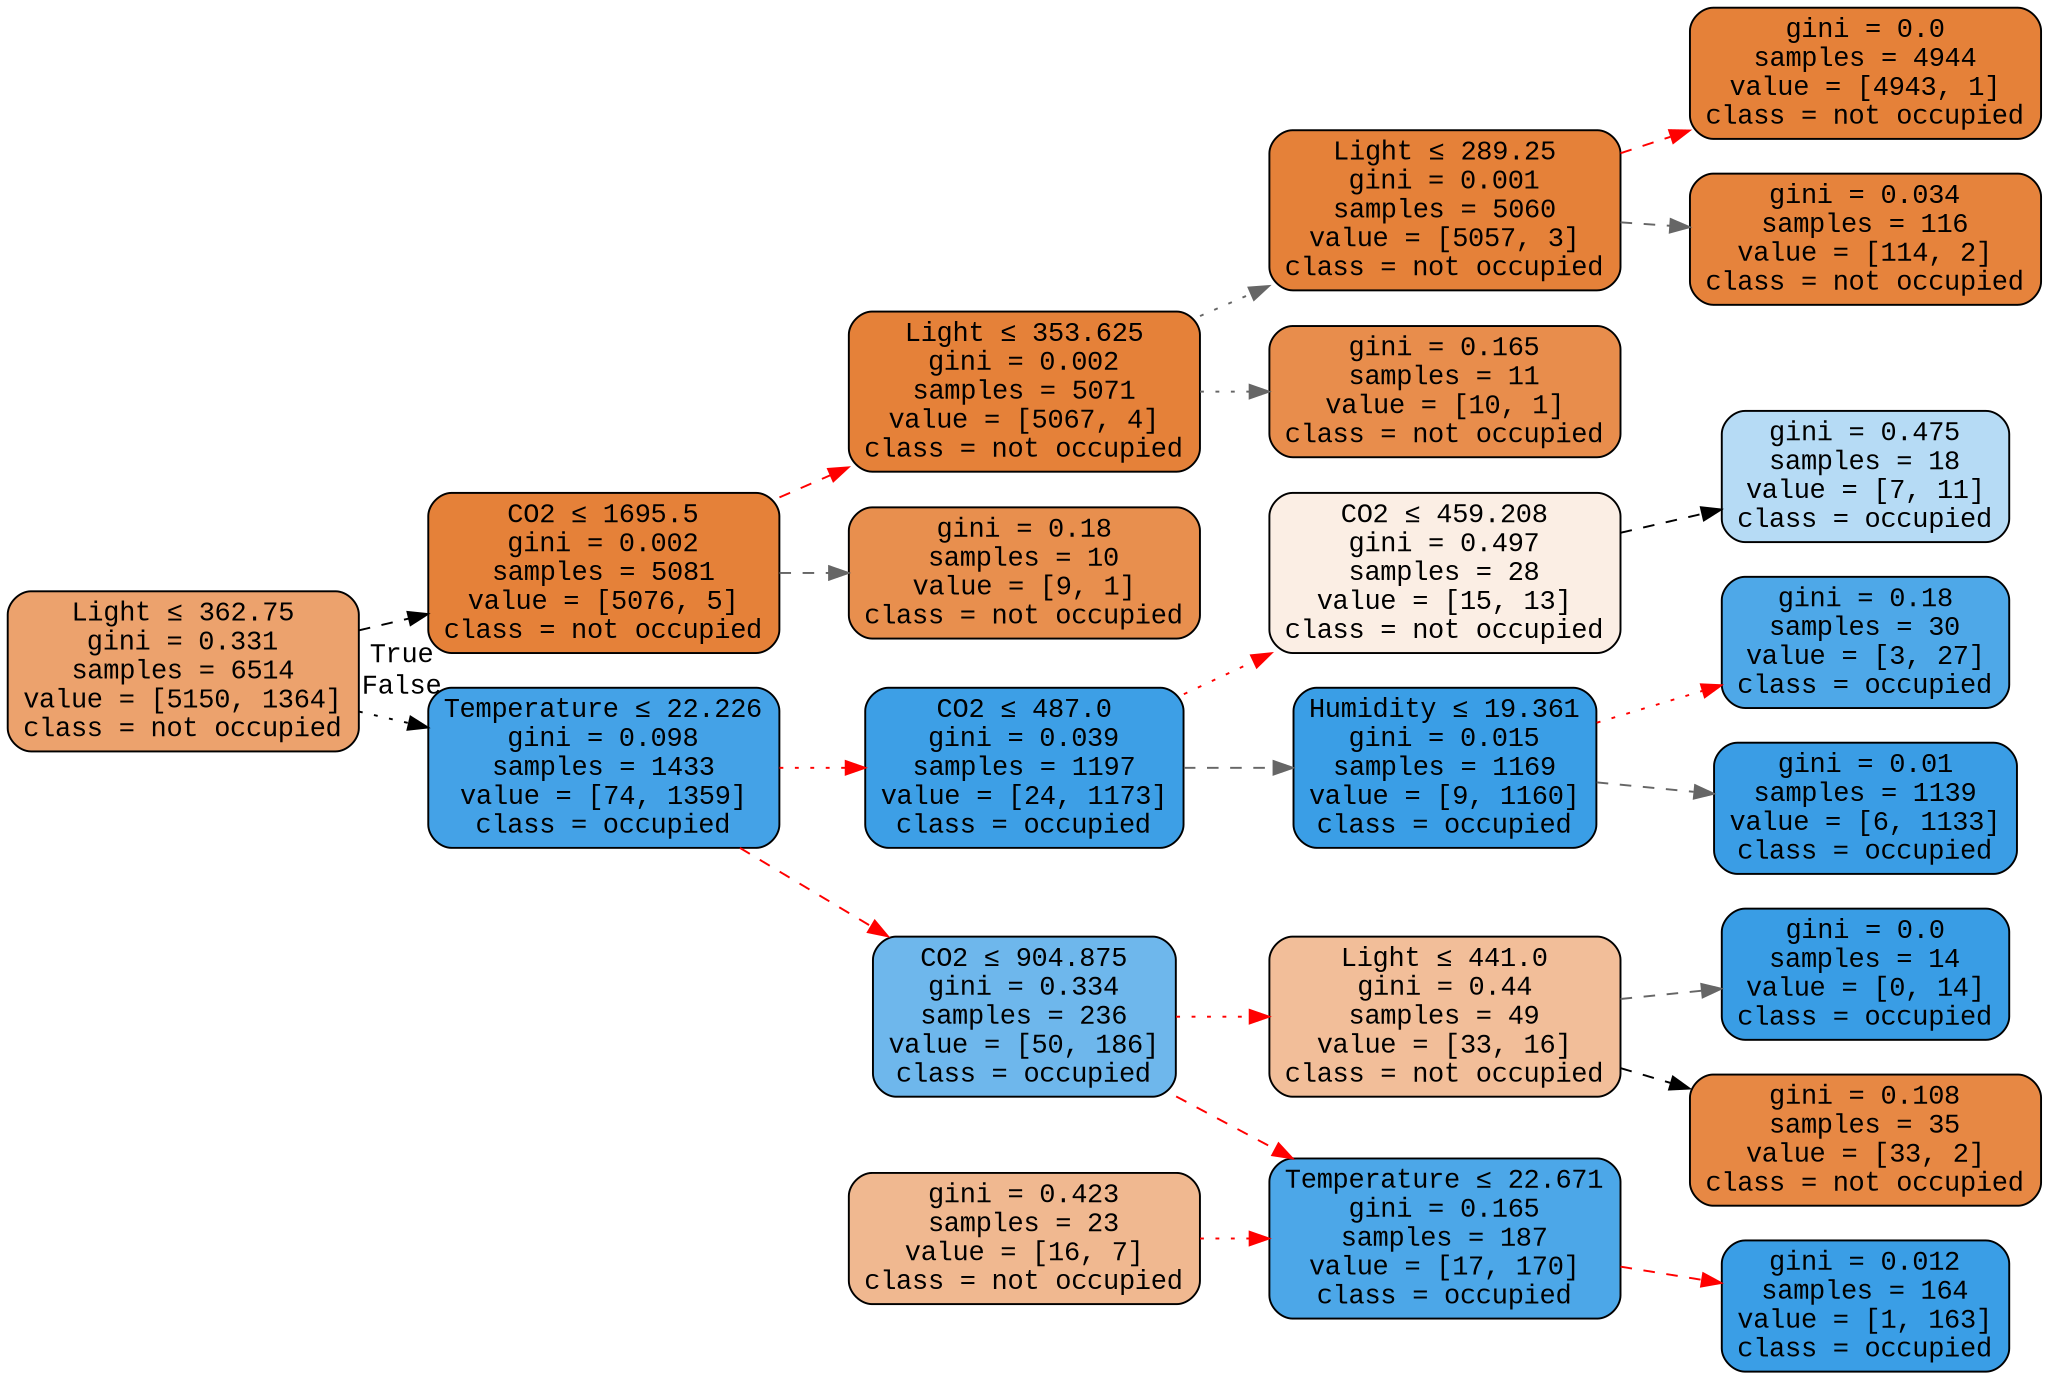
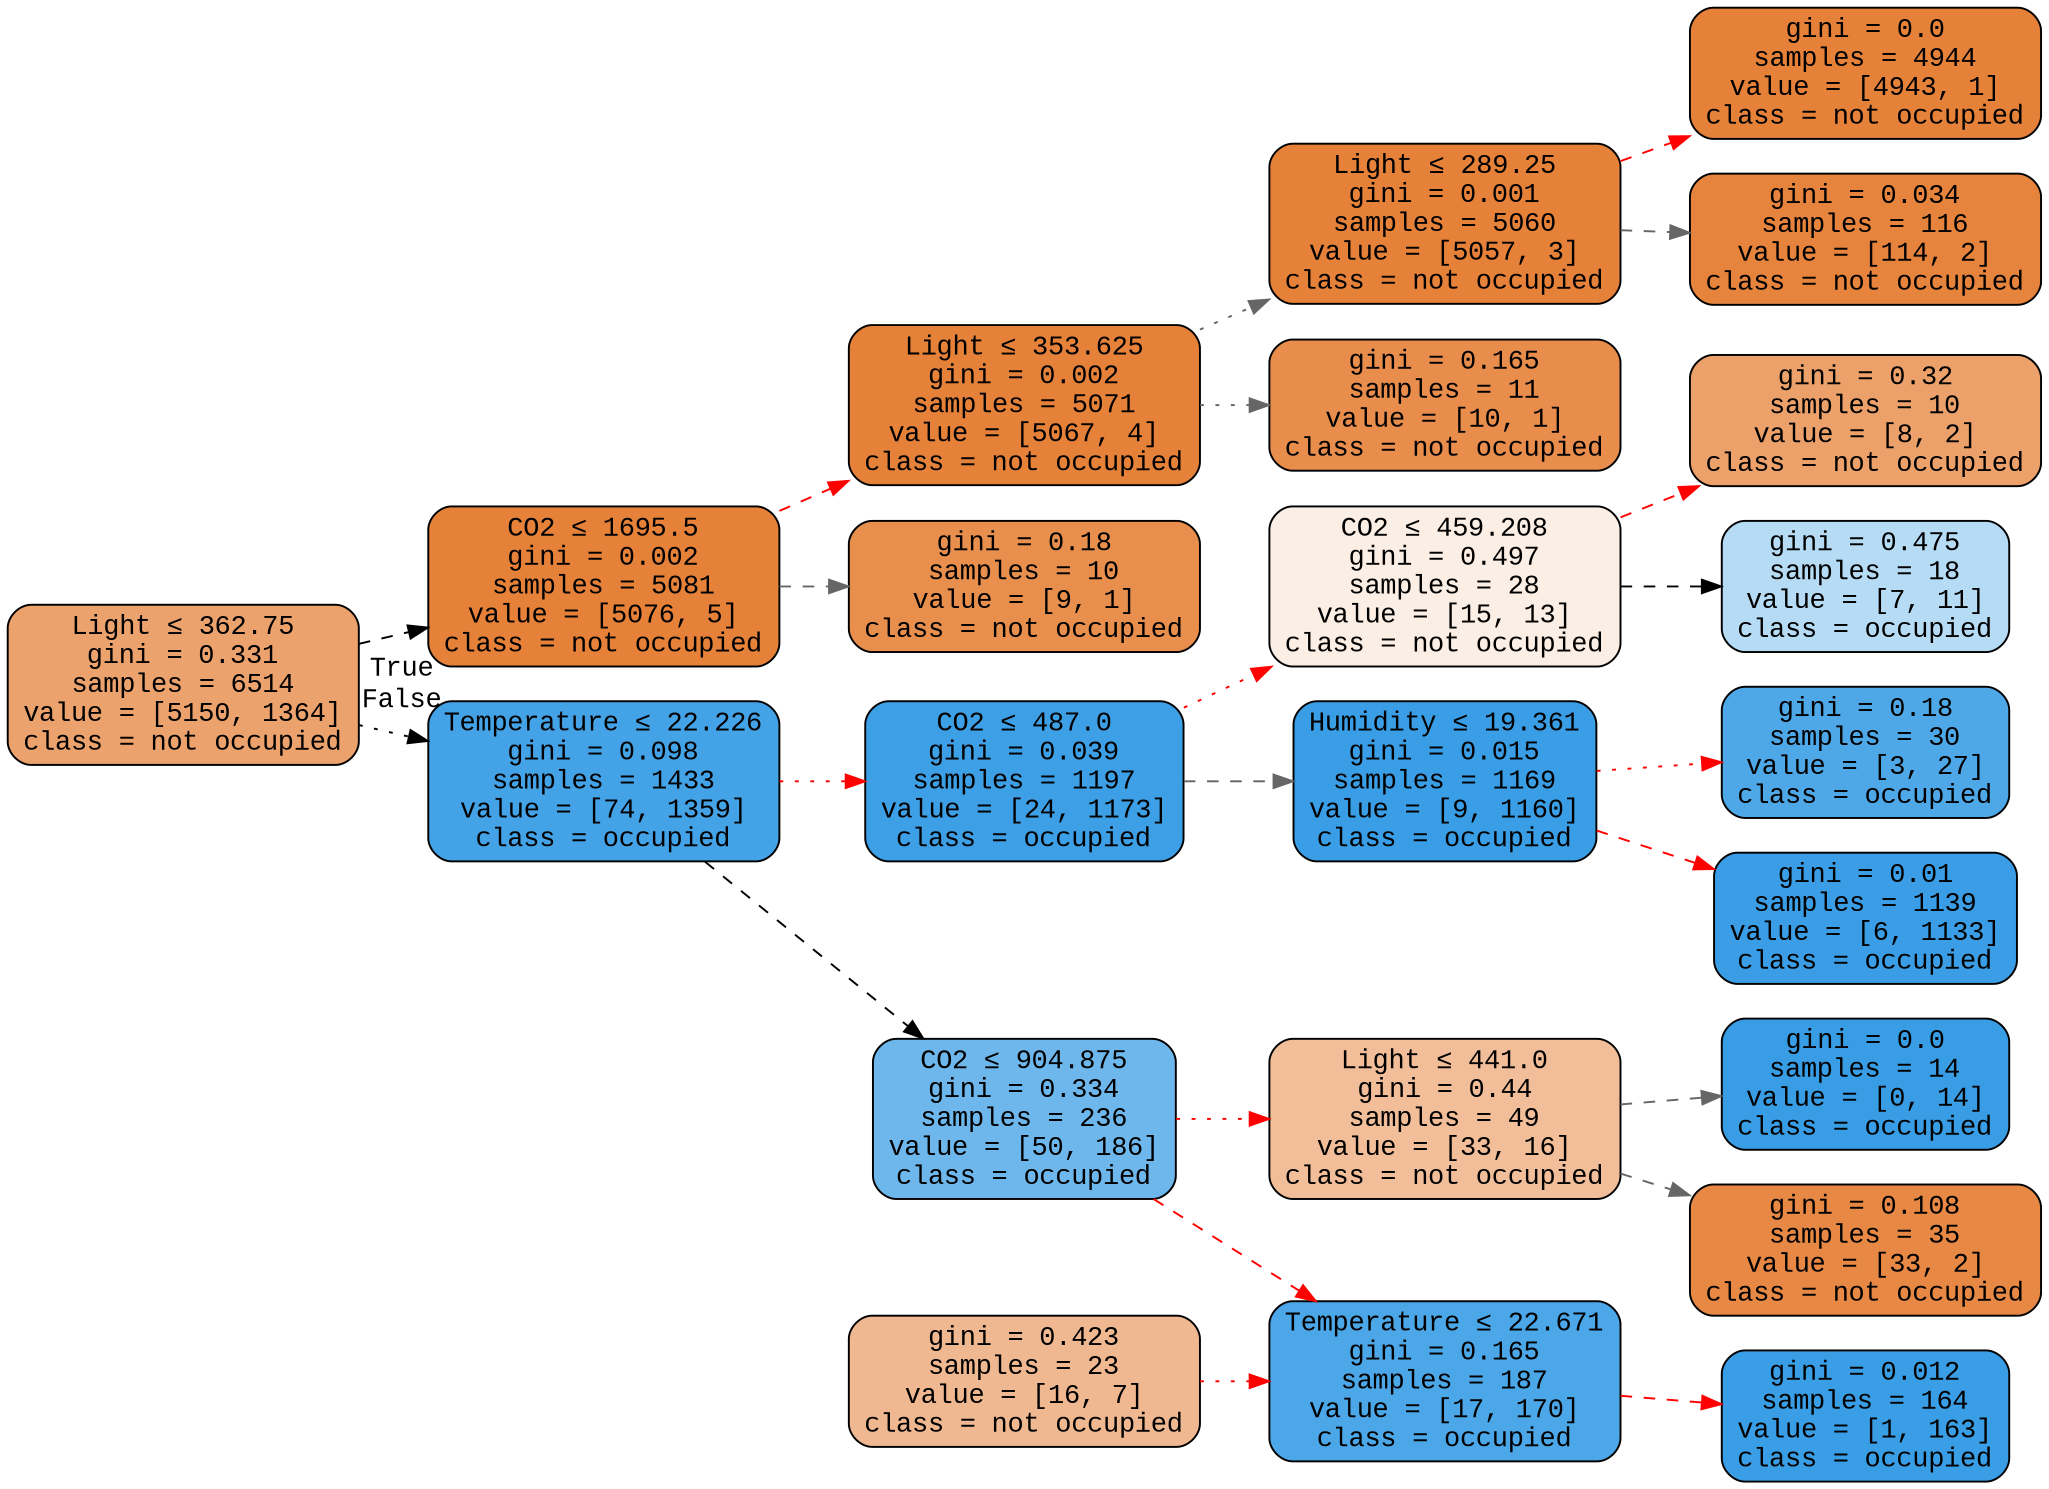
none -> (1866, 421)
(1645, 787) -> (1646, 847)
(805, 887) -> (807, 944)
(1646, 1076) -> (1646, 1181)
